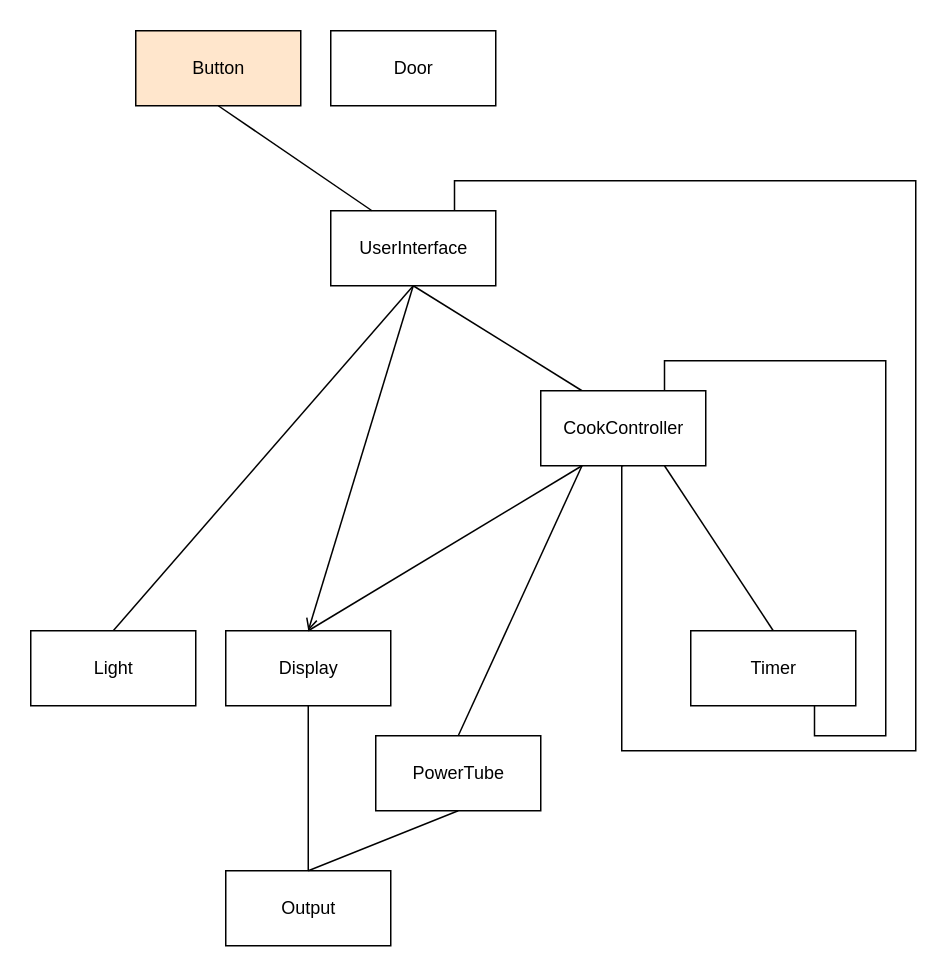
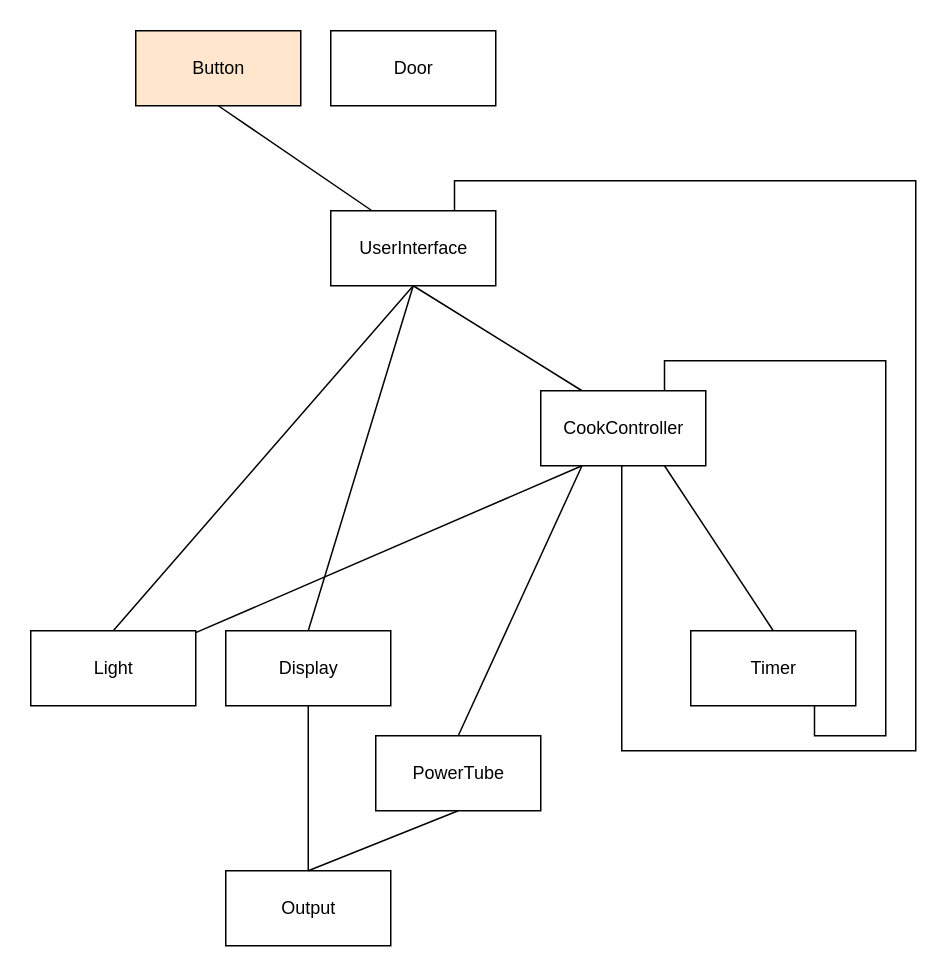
(444, 549) -> (388, 550)
(311, 622) -> (310, 625)
